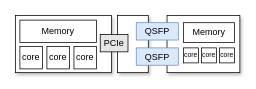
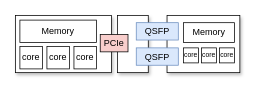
(114, 43) -> (114, 43)
